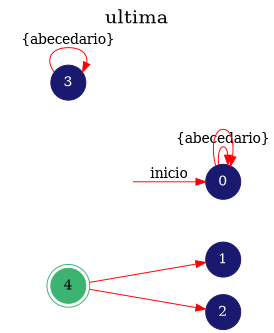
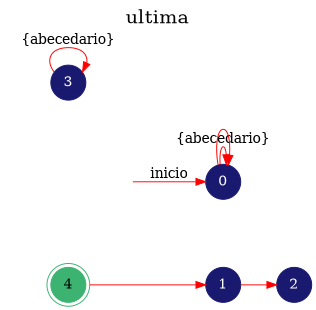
(143, 298) -> (254, 285)
